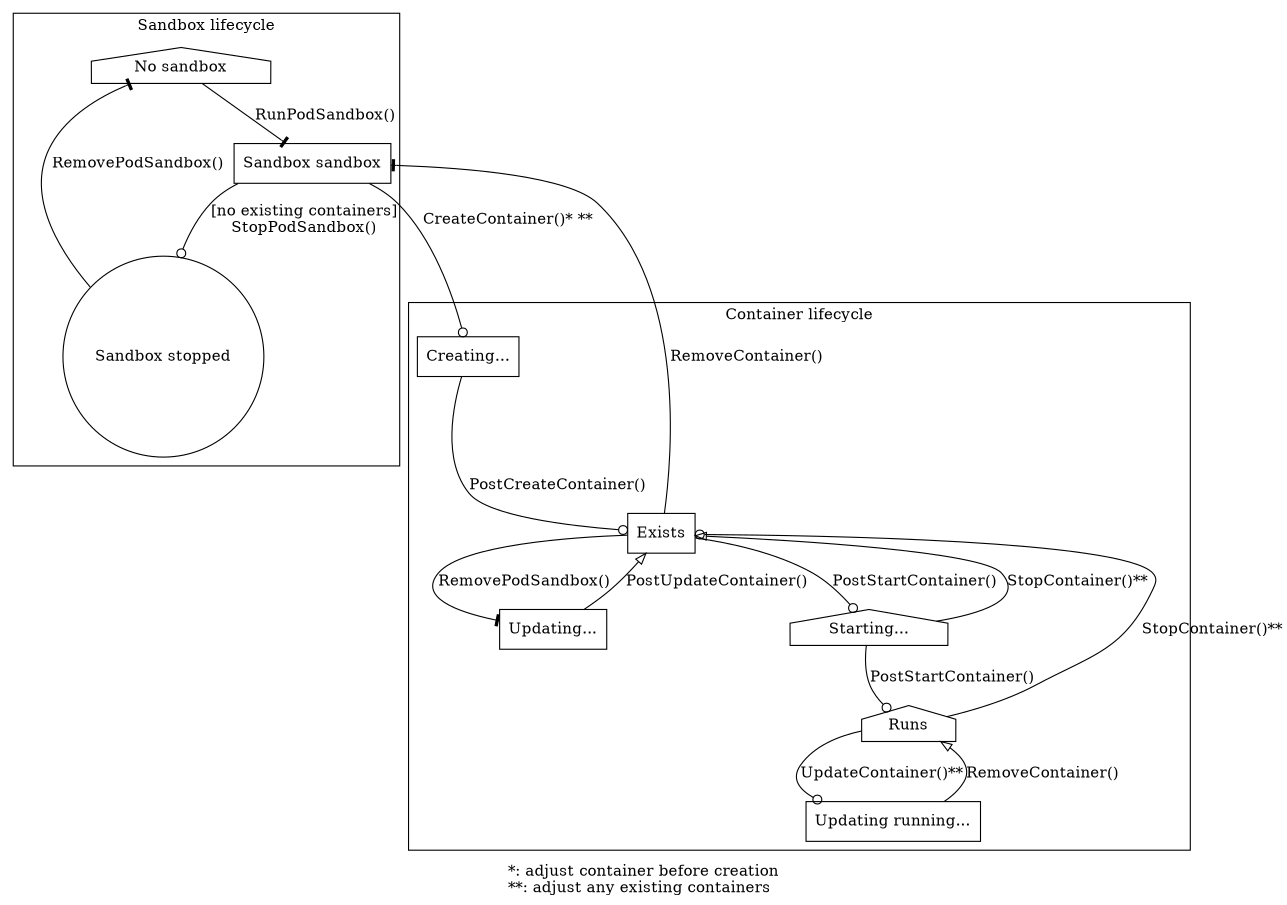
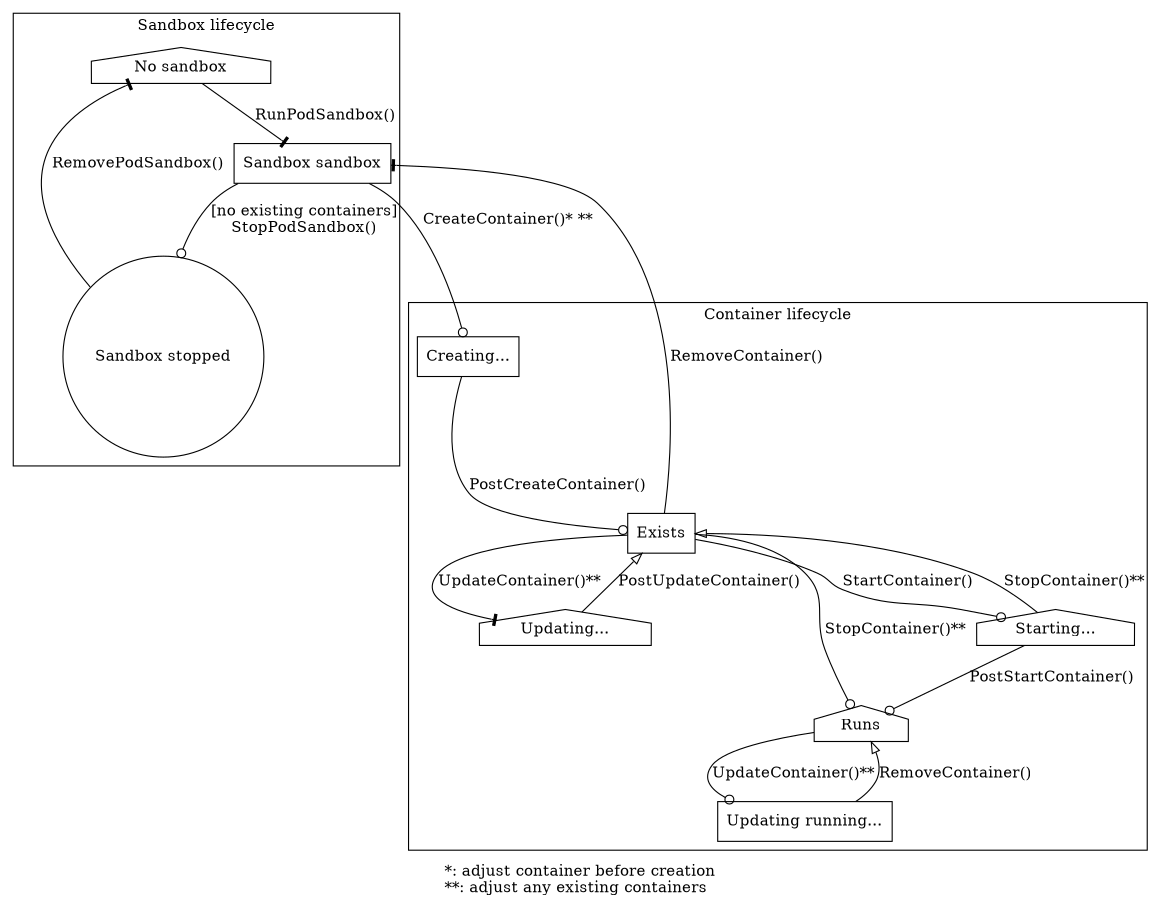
(1064, 551) -> (811, 580)
(524, 581) -> (520, 581)
(915, 581) -> (908, 581)
(553, 629) -> (565, 629)
